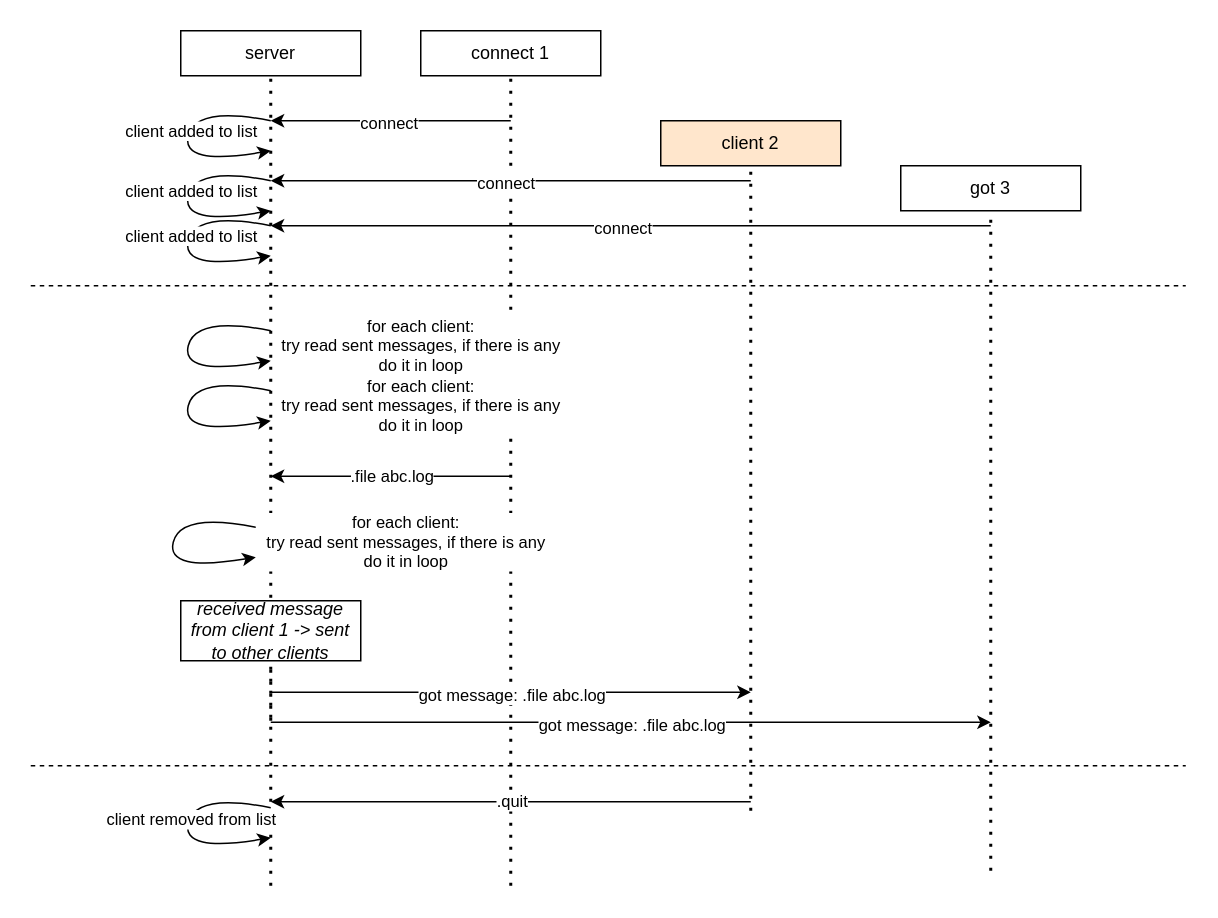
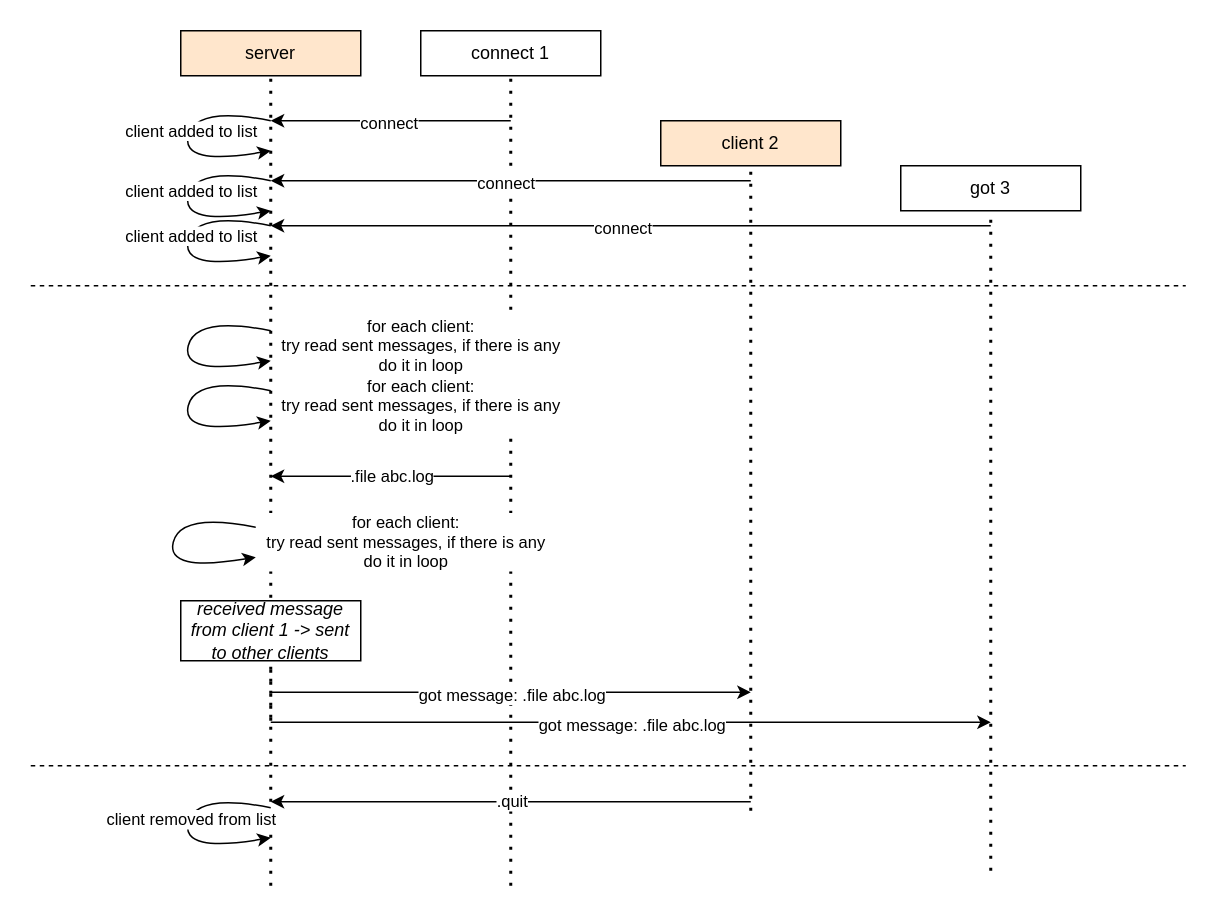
(271, 53) -> (271, 53)
